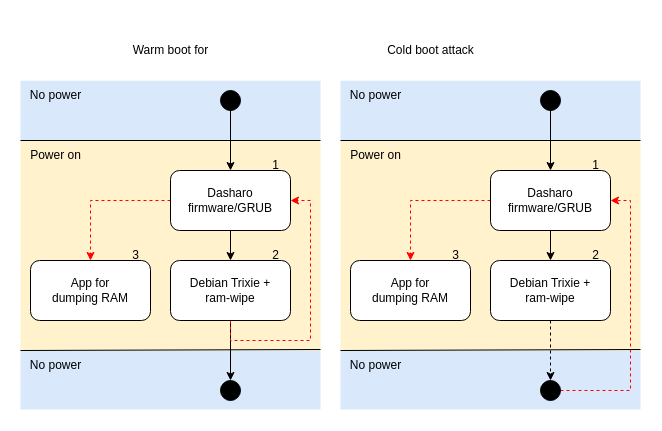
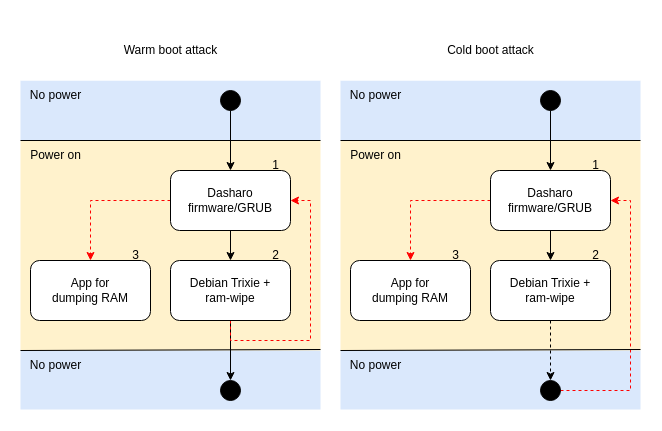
(171, 51) -> (171, 51)
(431, 51) -> (491, 51)
